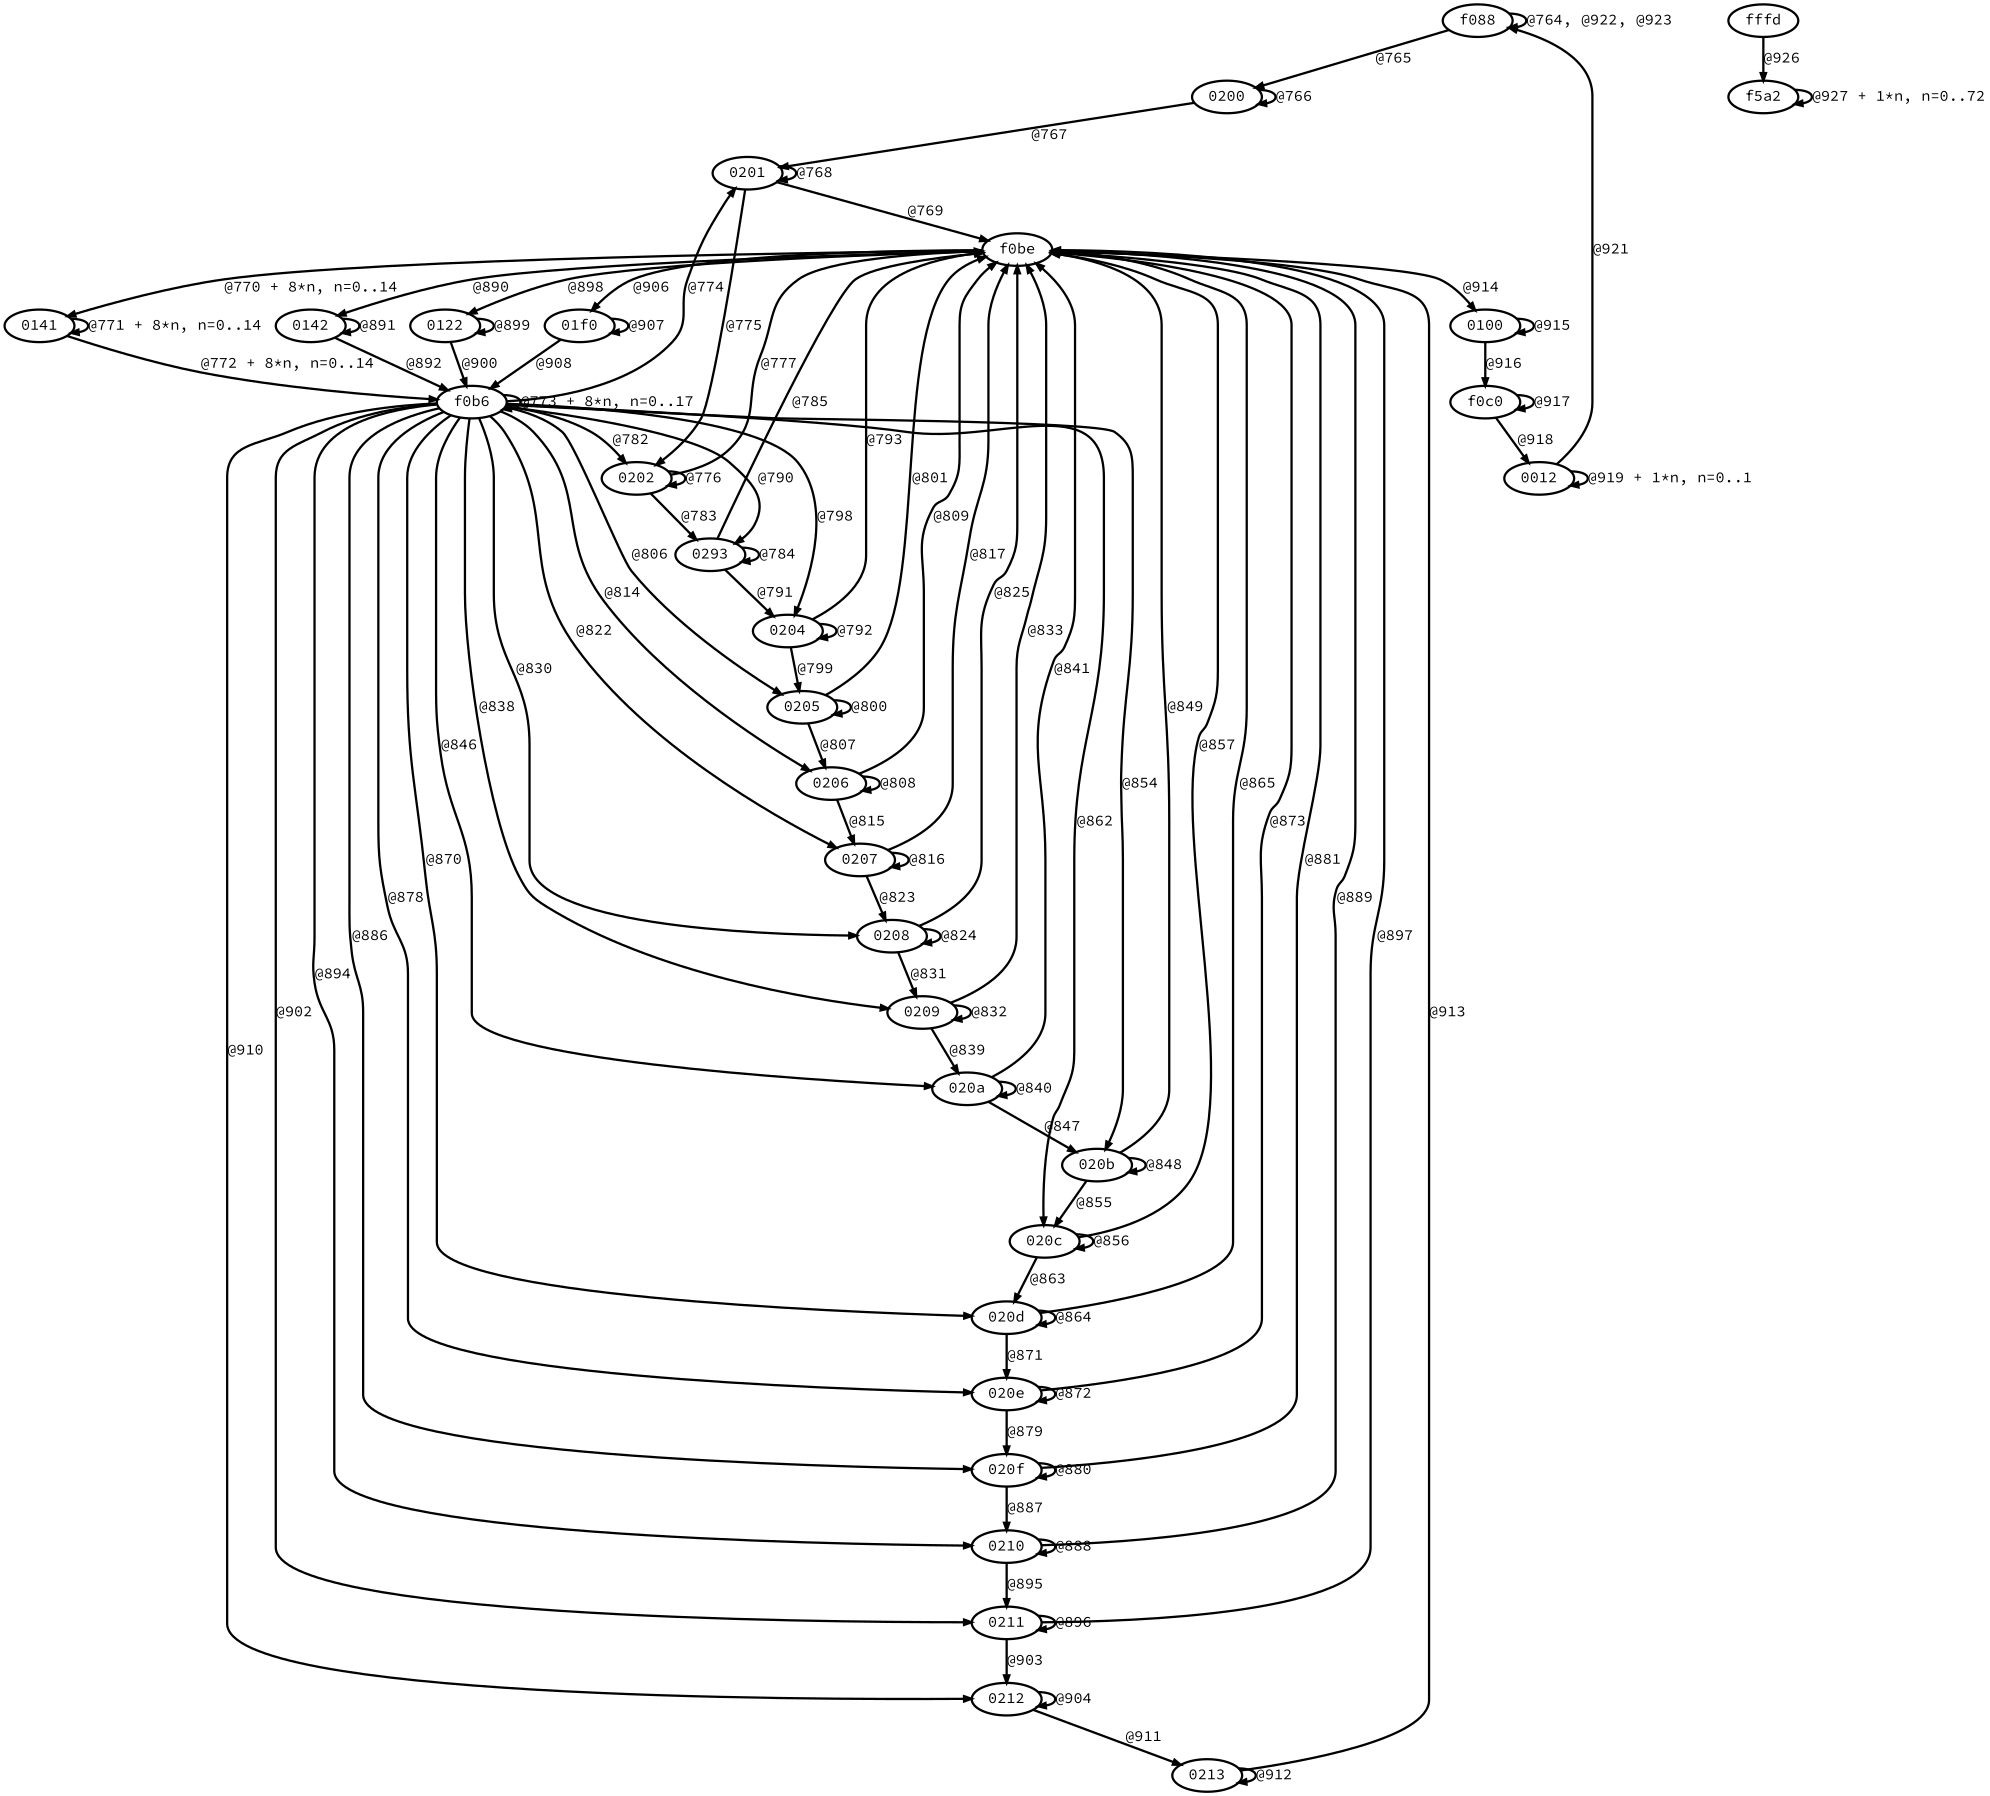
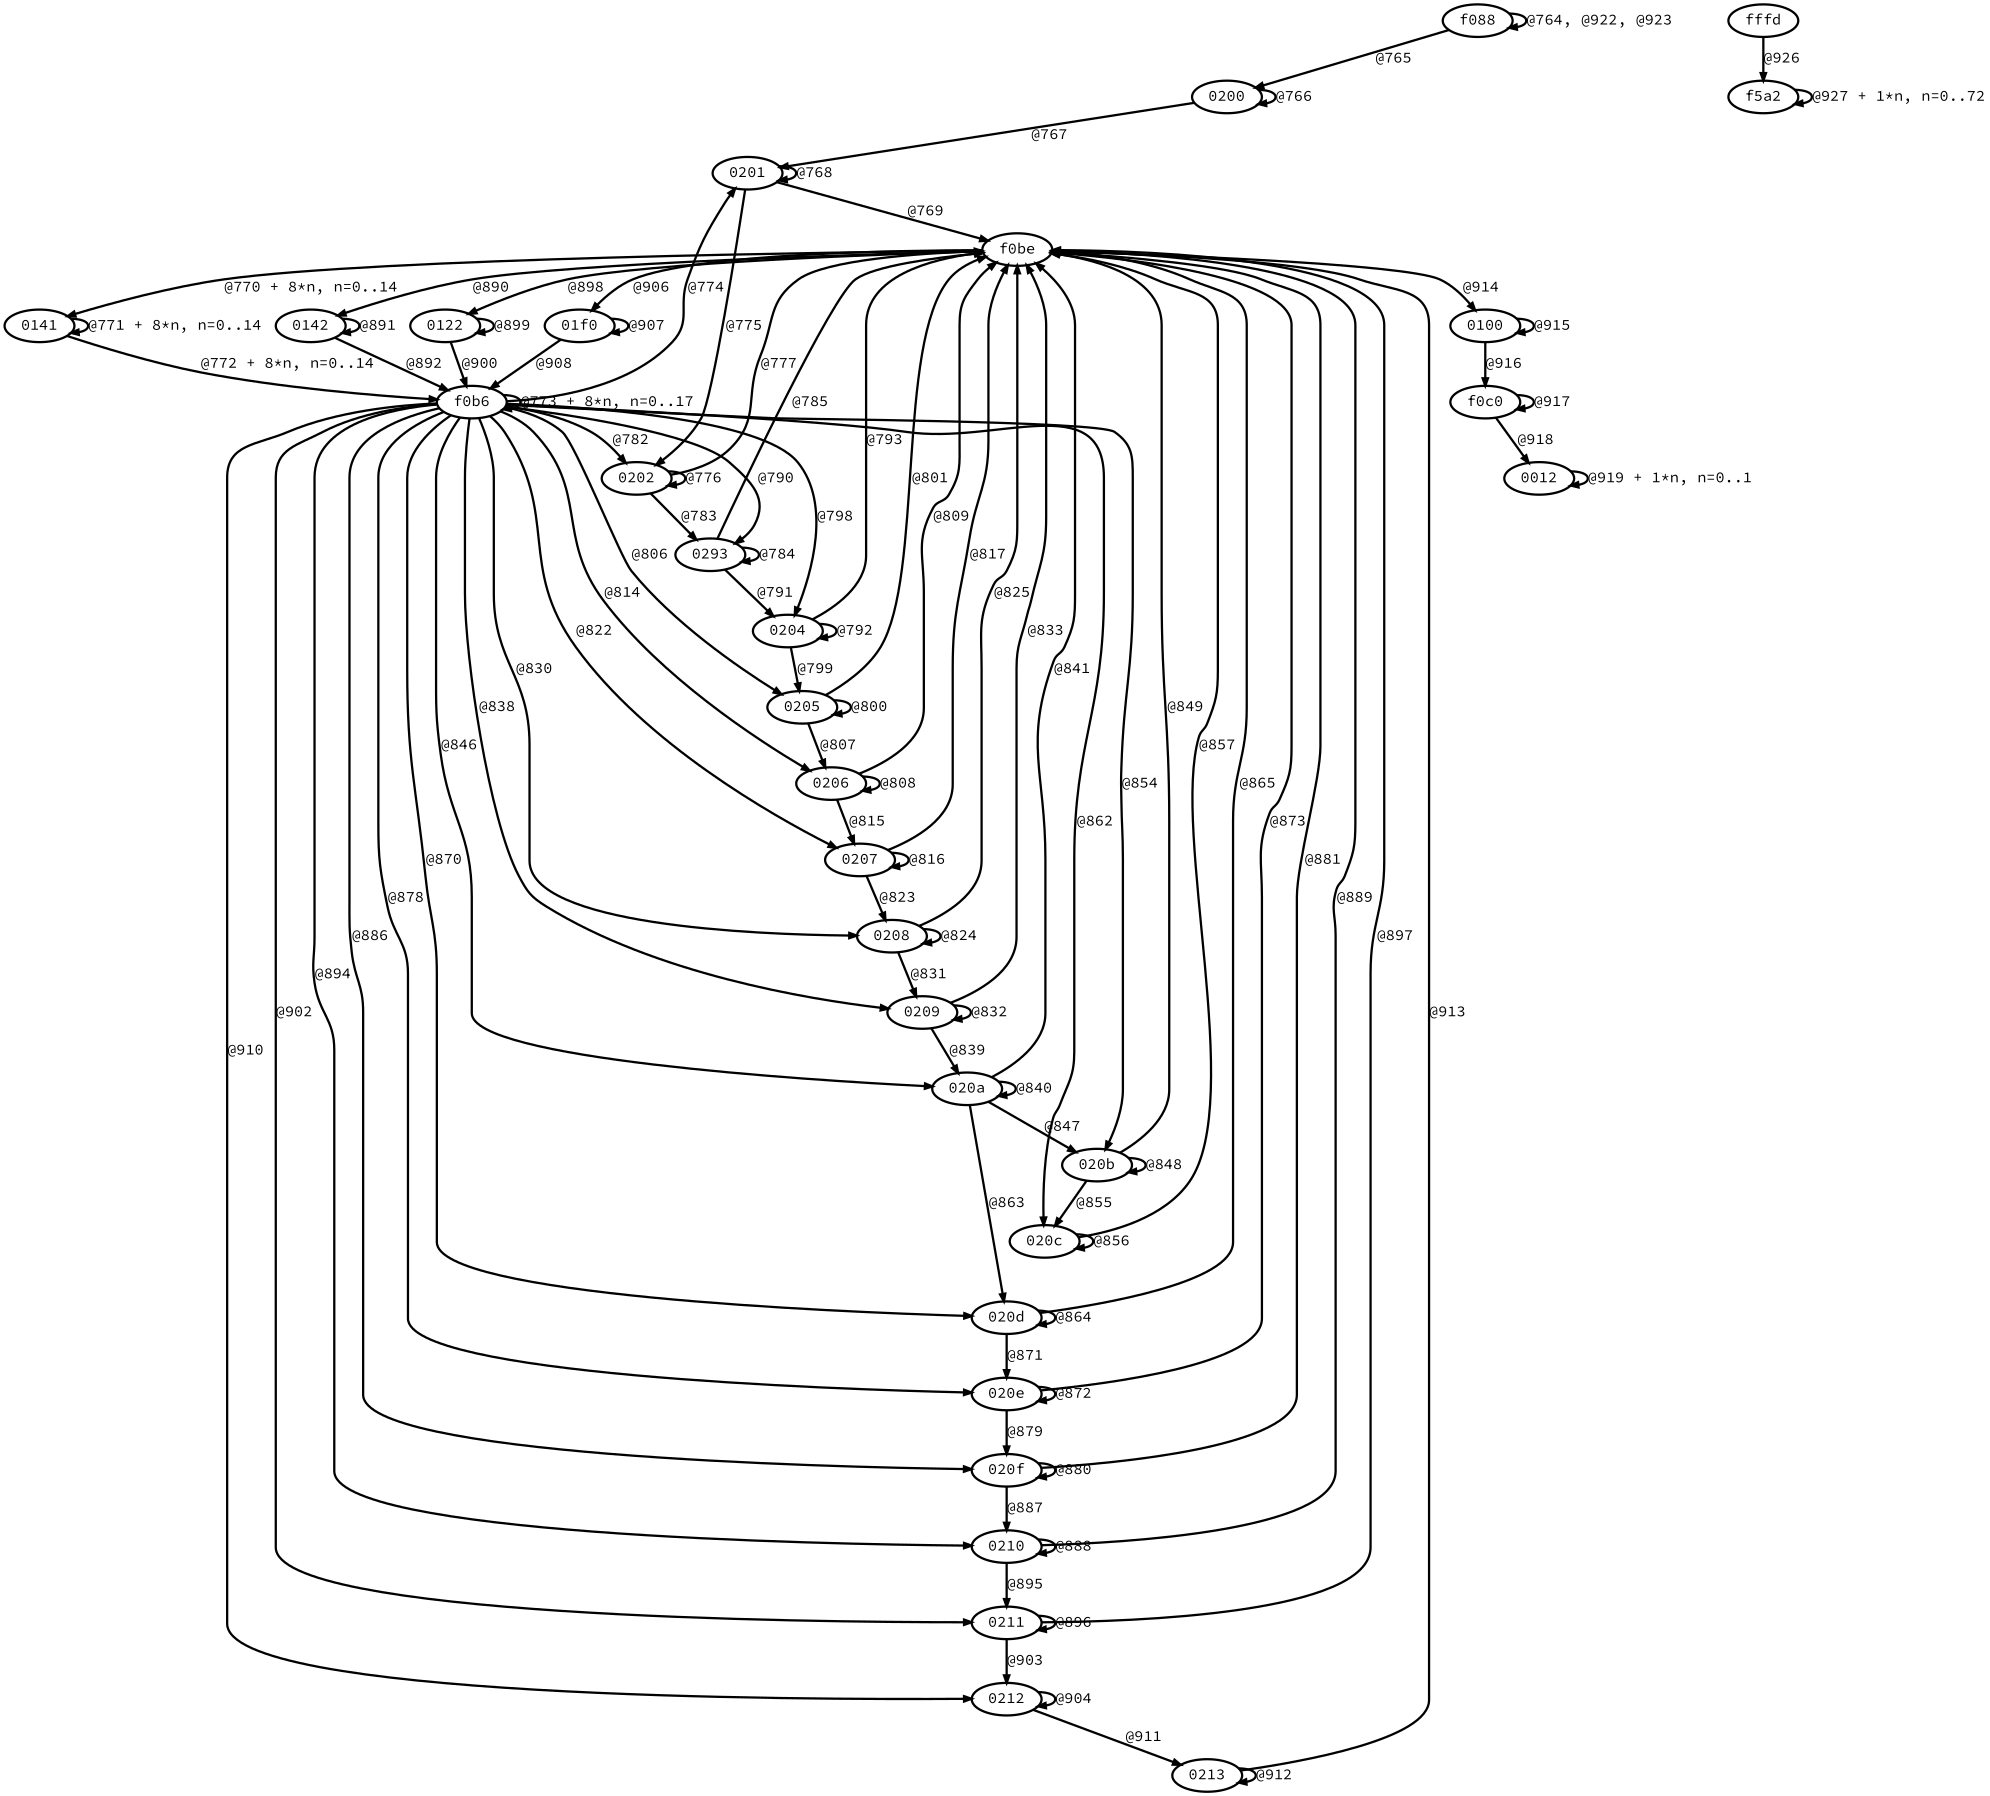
(1592, 232) -> none
(1027, 1276) -> (986, 1199)
